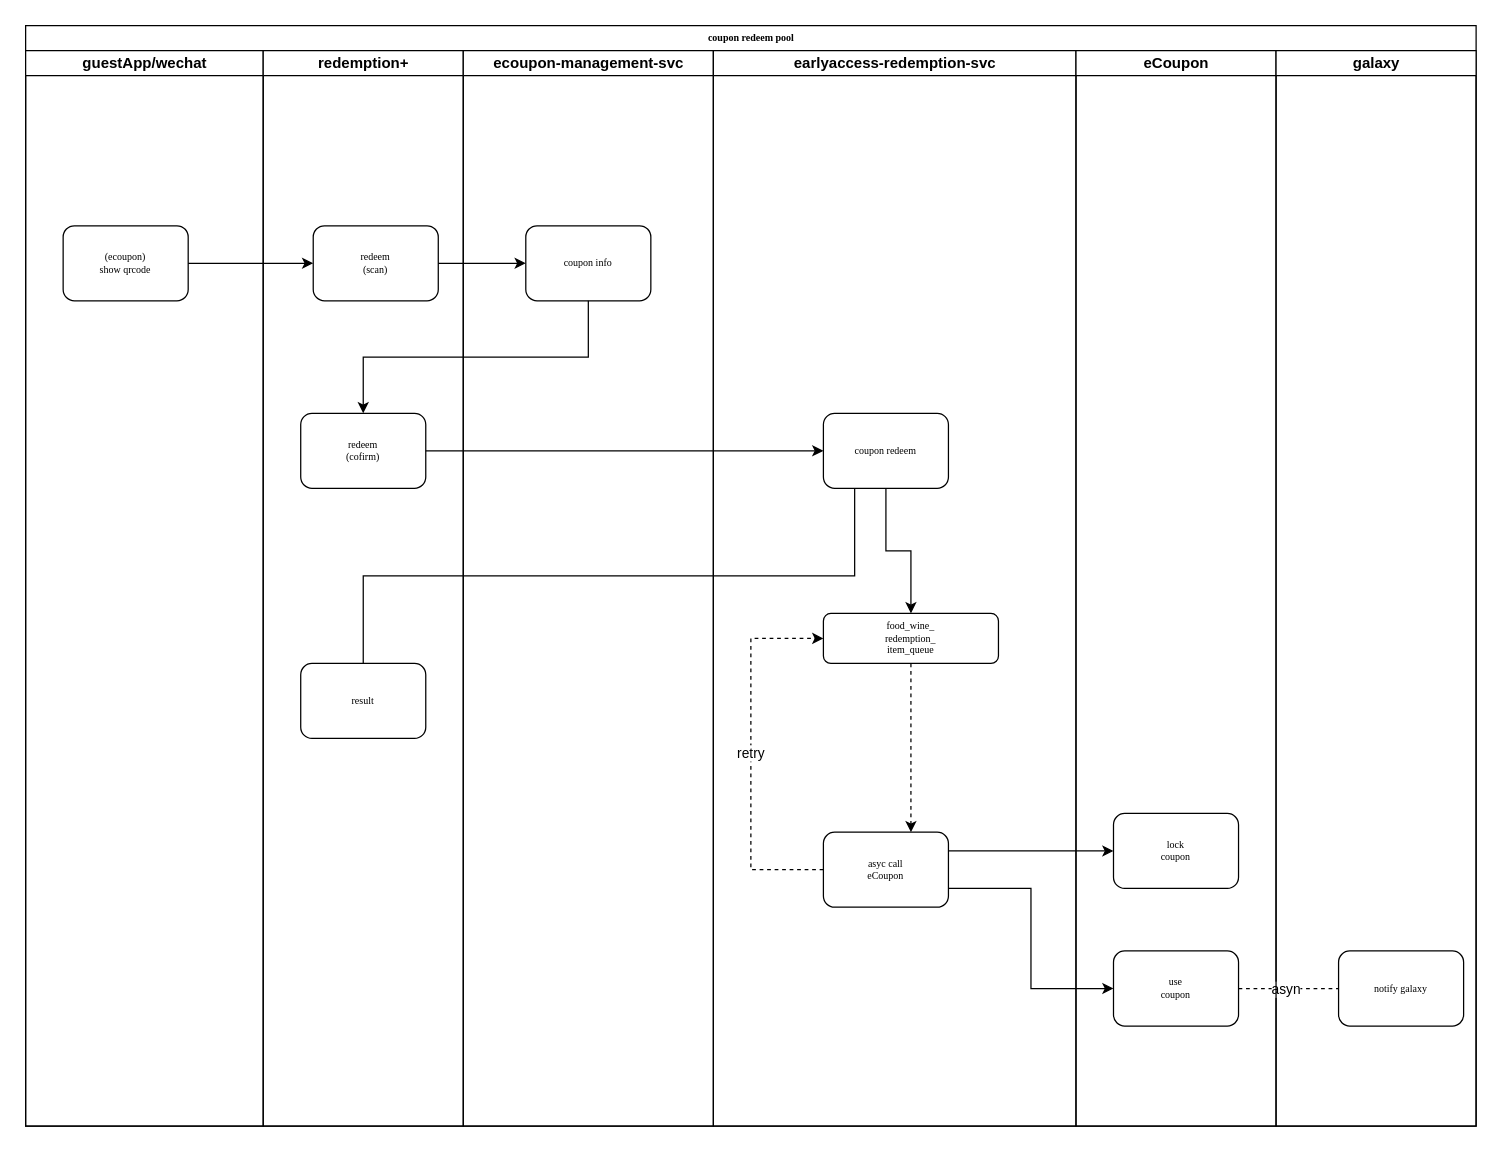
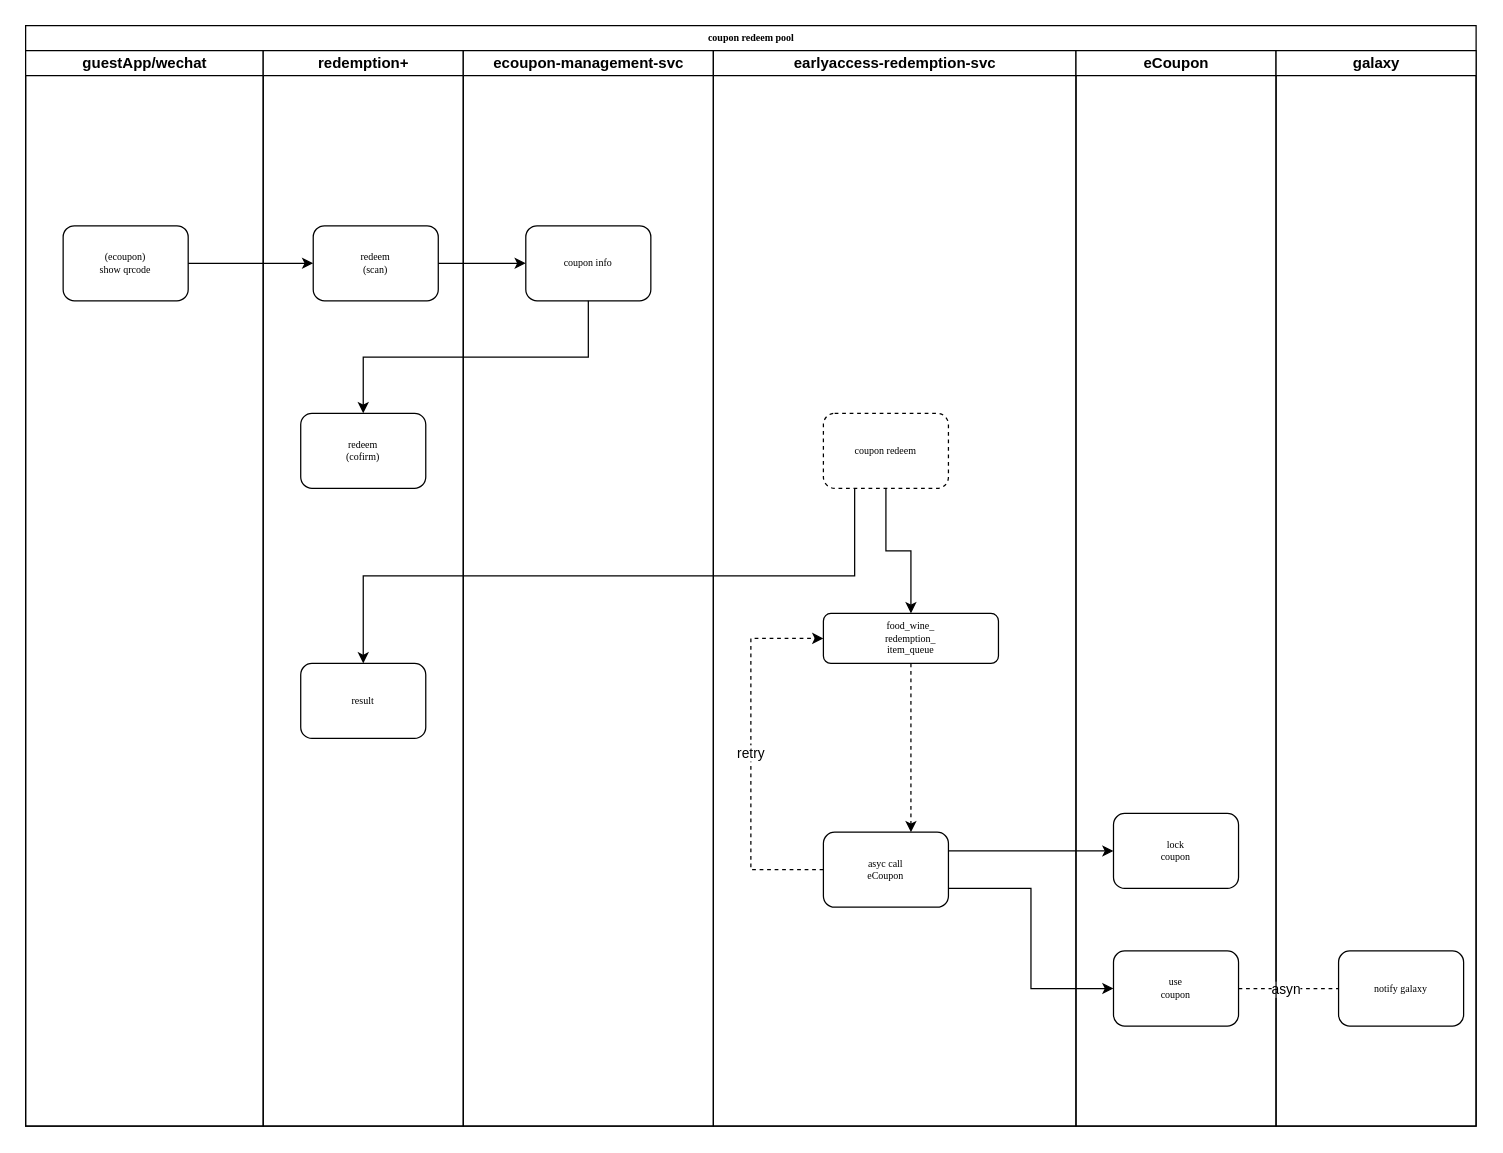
(620, 451) -> none
(886, 451) -> (886, 451)
(363, 657) -> (363, 653)
